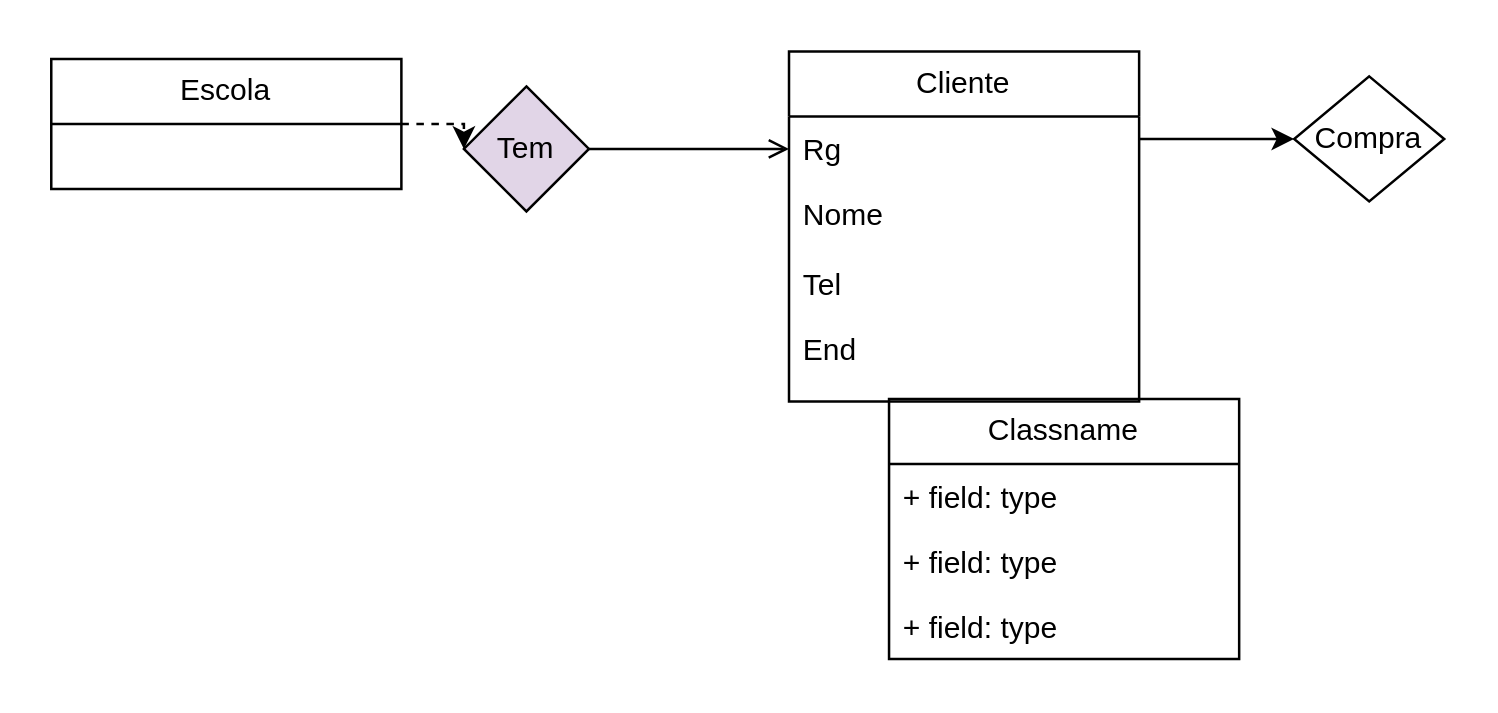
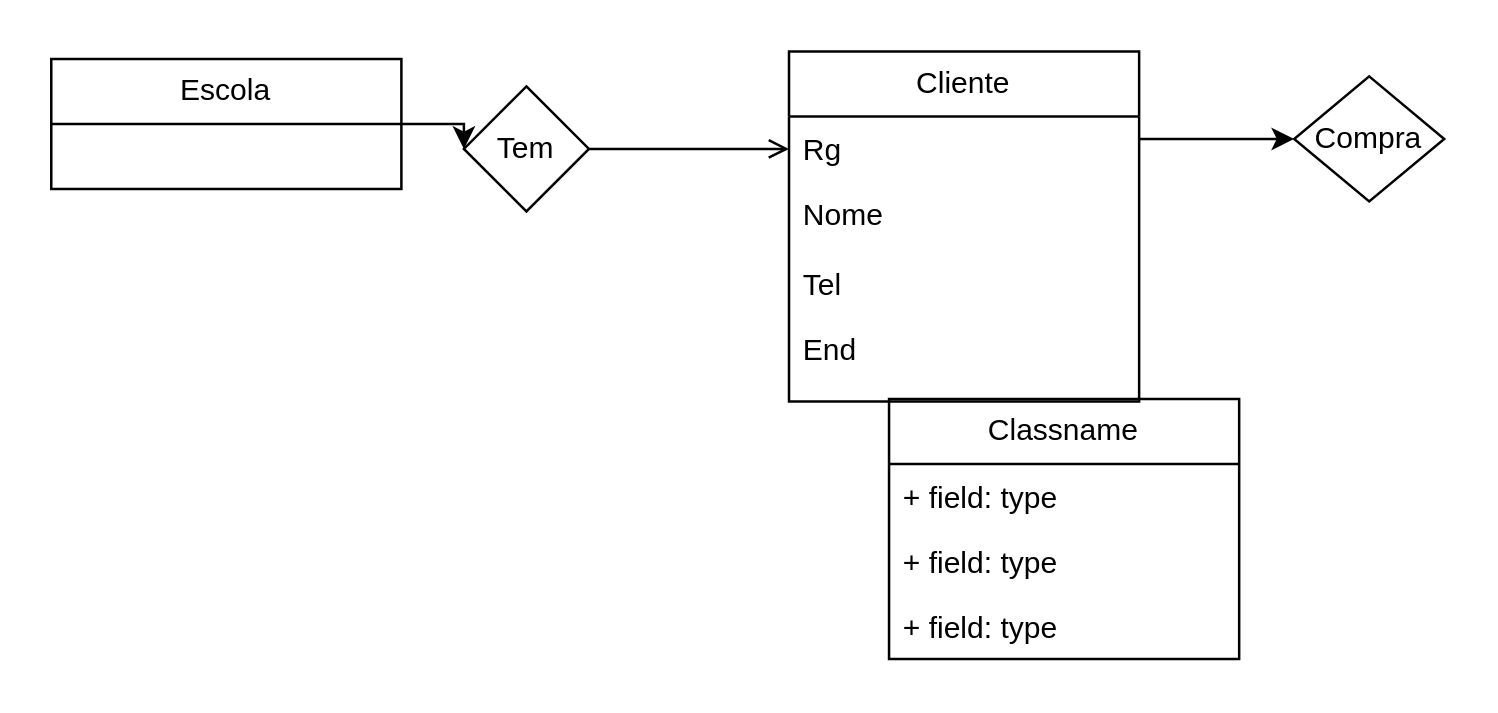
(440, 124) -> (440, 124)
(526, 149) -> (526, 149)
